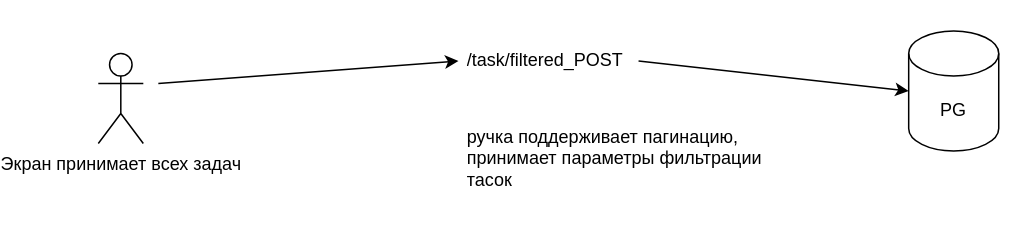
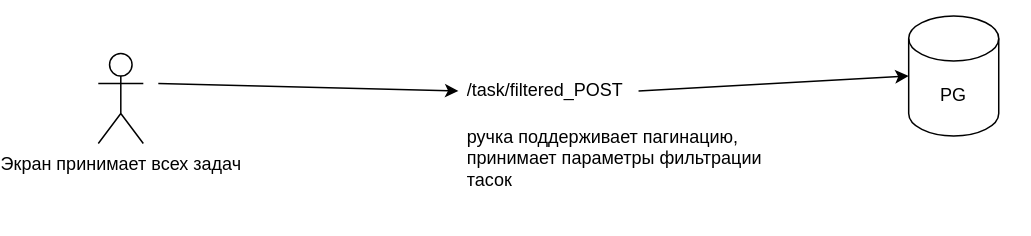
(548, 61) -> (548, 91)
(953, 91) -> (953, 76)
